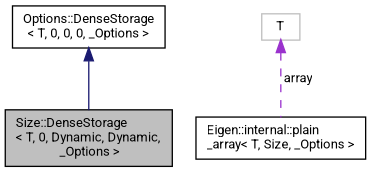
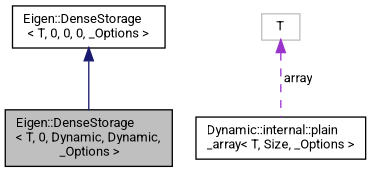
(89, 27) -> (89, 27)
(89, 138) -> (89, 138)
(281, 138) -> (281, 138)
